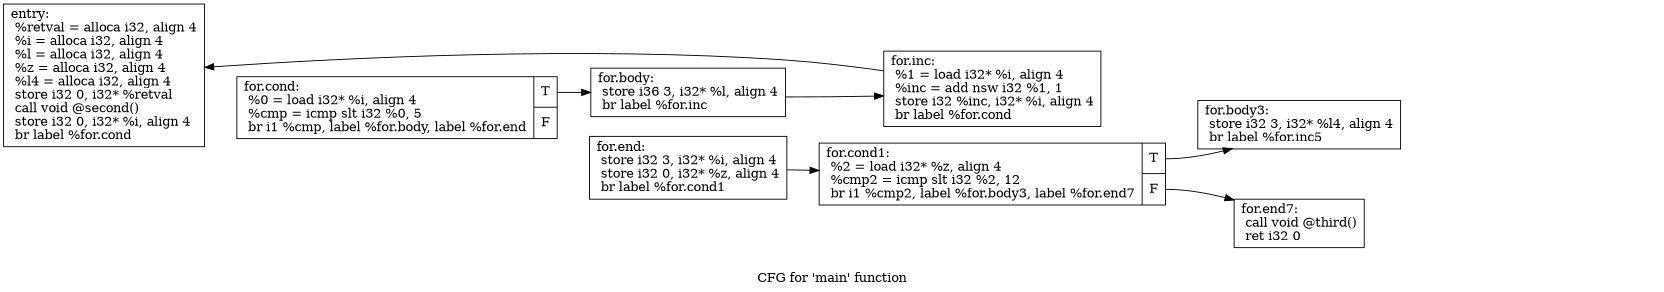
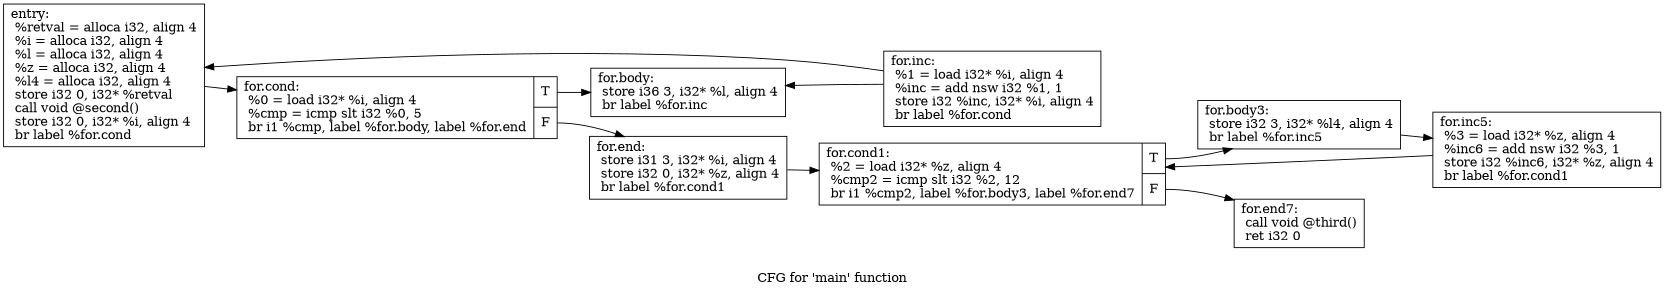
none -> (216, 88)
(830, 97) -> (839, 85)
none -> (587, 126)
none -> (1547, 150)
(687, 161) -> (687, 161)
